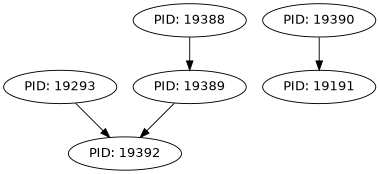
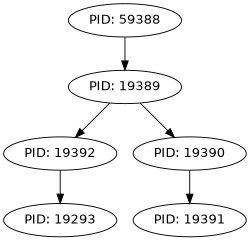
(190, 20) -> (125, 20)
(319, 87) -> (190, 220)
(89, 117) -> (60, 182)
none -> (154, 117)
